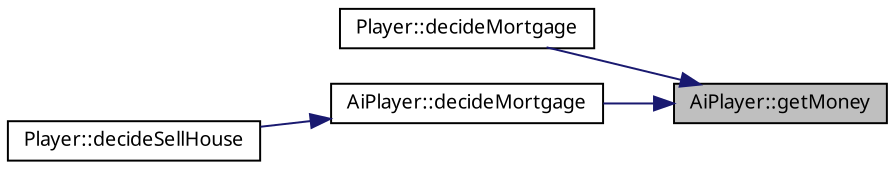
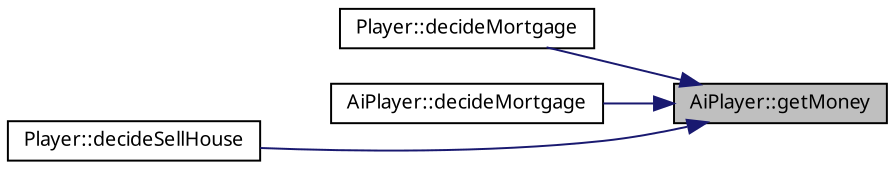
(286, 124) -> (475, 149)
